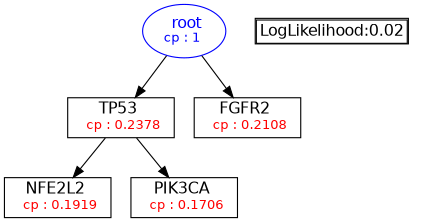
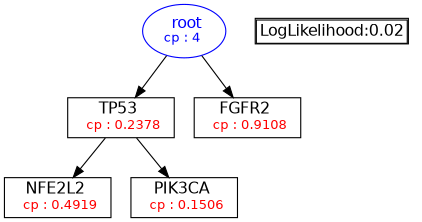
(184, 38) -> (184, 38)
(250, 125) -> (250, 125)
(60, 205) -> (60, 205)
(187, 205) -> (187, 205)
